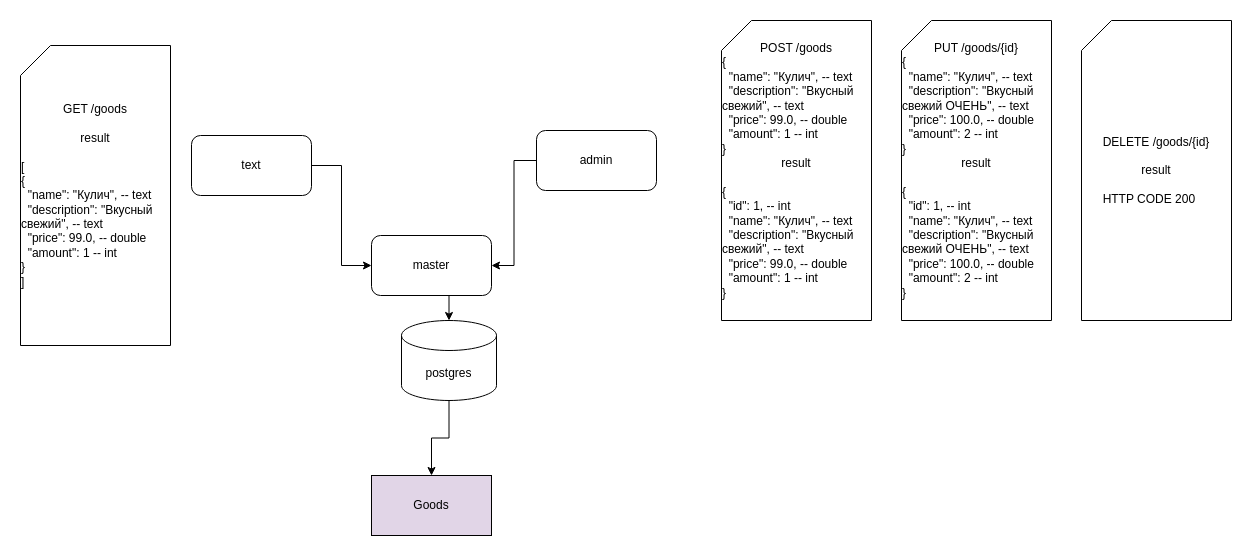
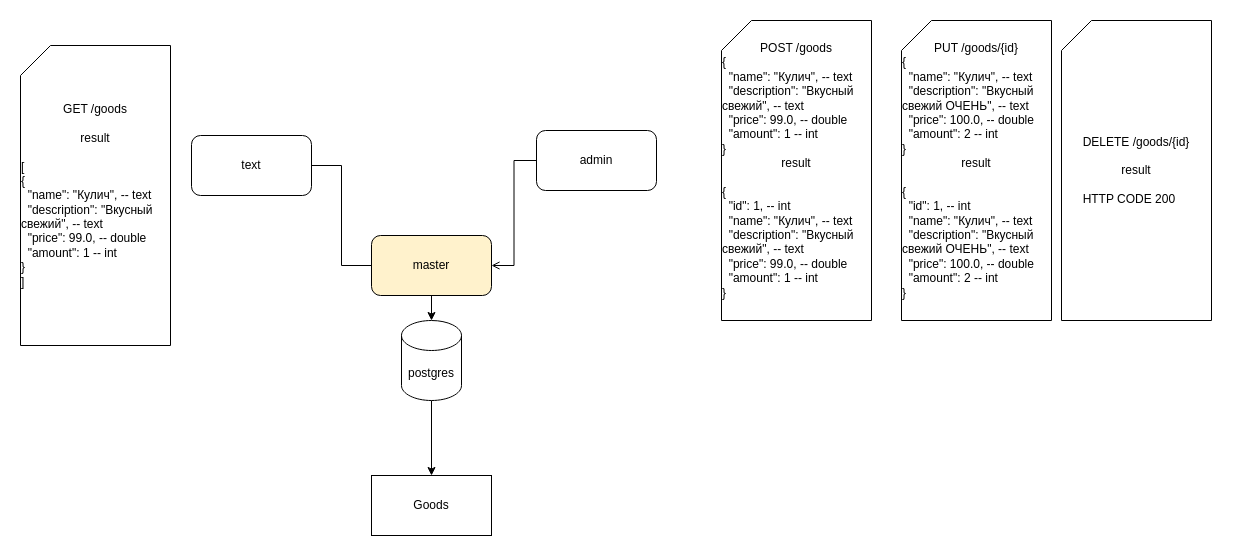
(1157, 171) -> (1137, 171)
(363, 266) -> (366, 266)
(432, 266) -> (432, 266)
(500, 266) -> (498, 266)
(449, 361) -> (432, 361)
(432, 506) -> (432, 506)
